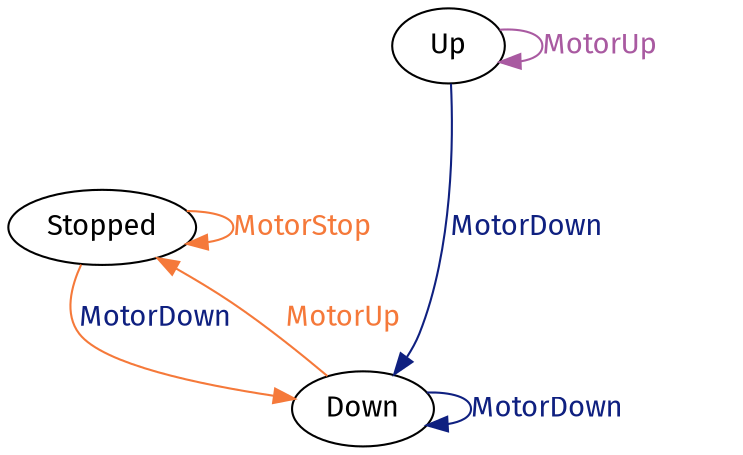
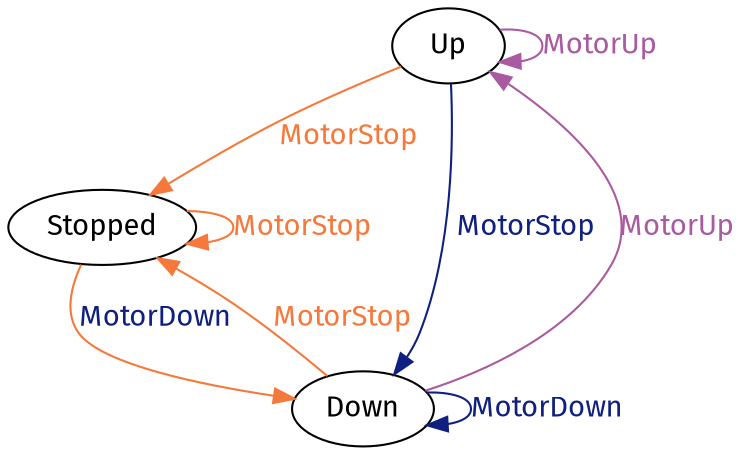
none -> (282, 120)
(527, 227) -> (527, 227)
none -> (611, 265)
(343, 318) -> (343, 318)
